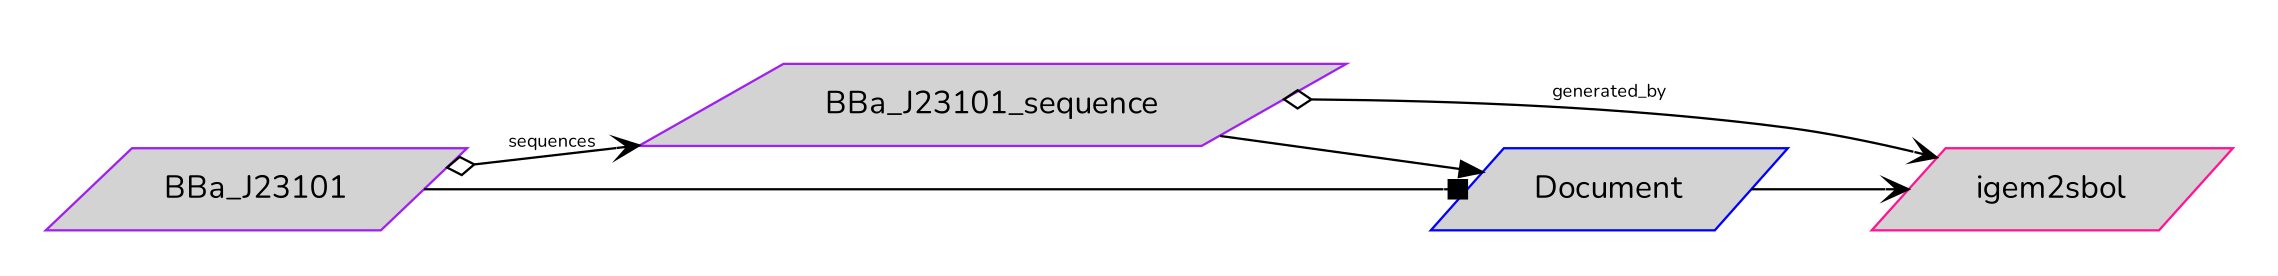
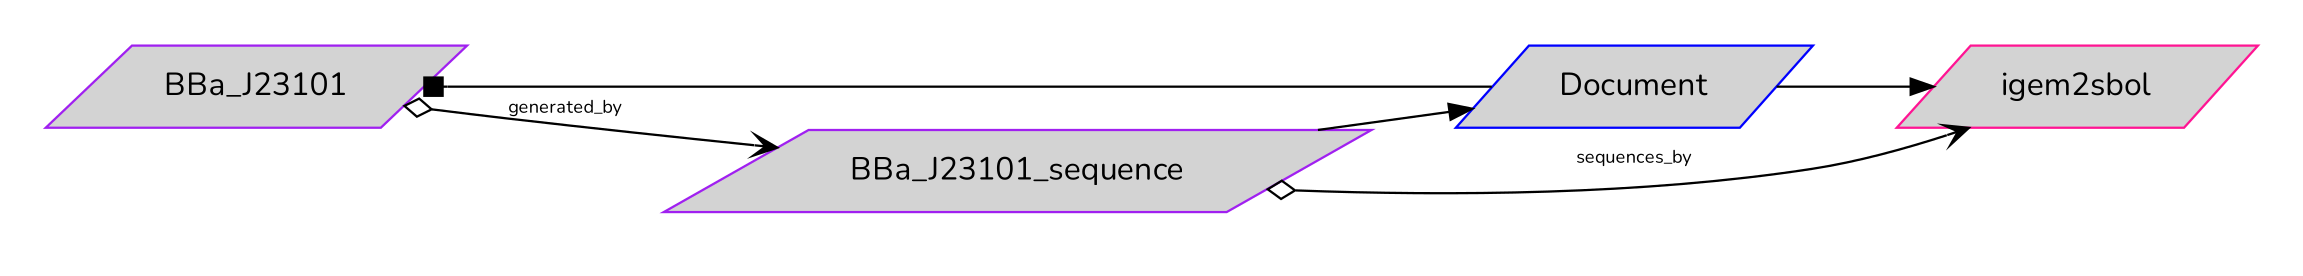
(1609, 92) -> (1634, 158)
(553, 143) -> (565, 108)
(934, 189) -> (970, 87)
(1818, 189) -> (1843, 87)
